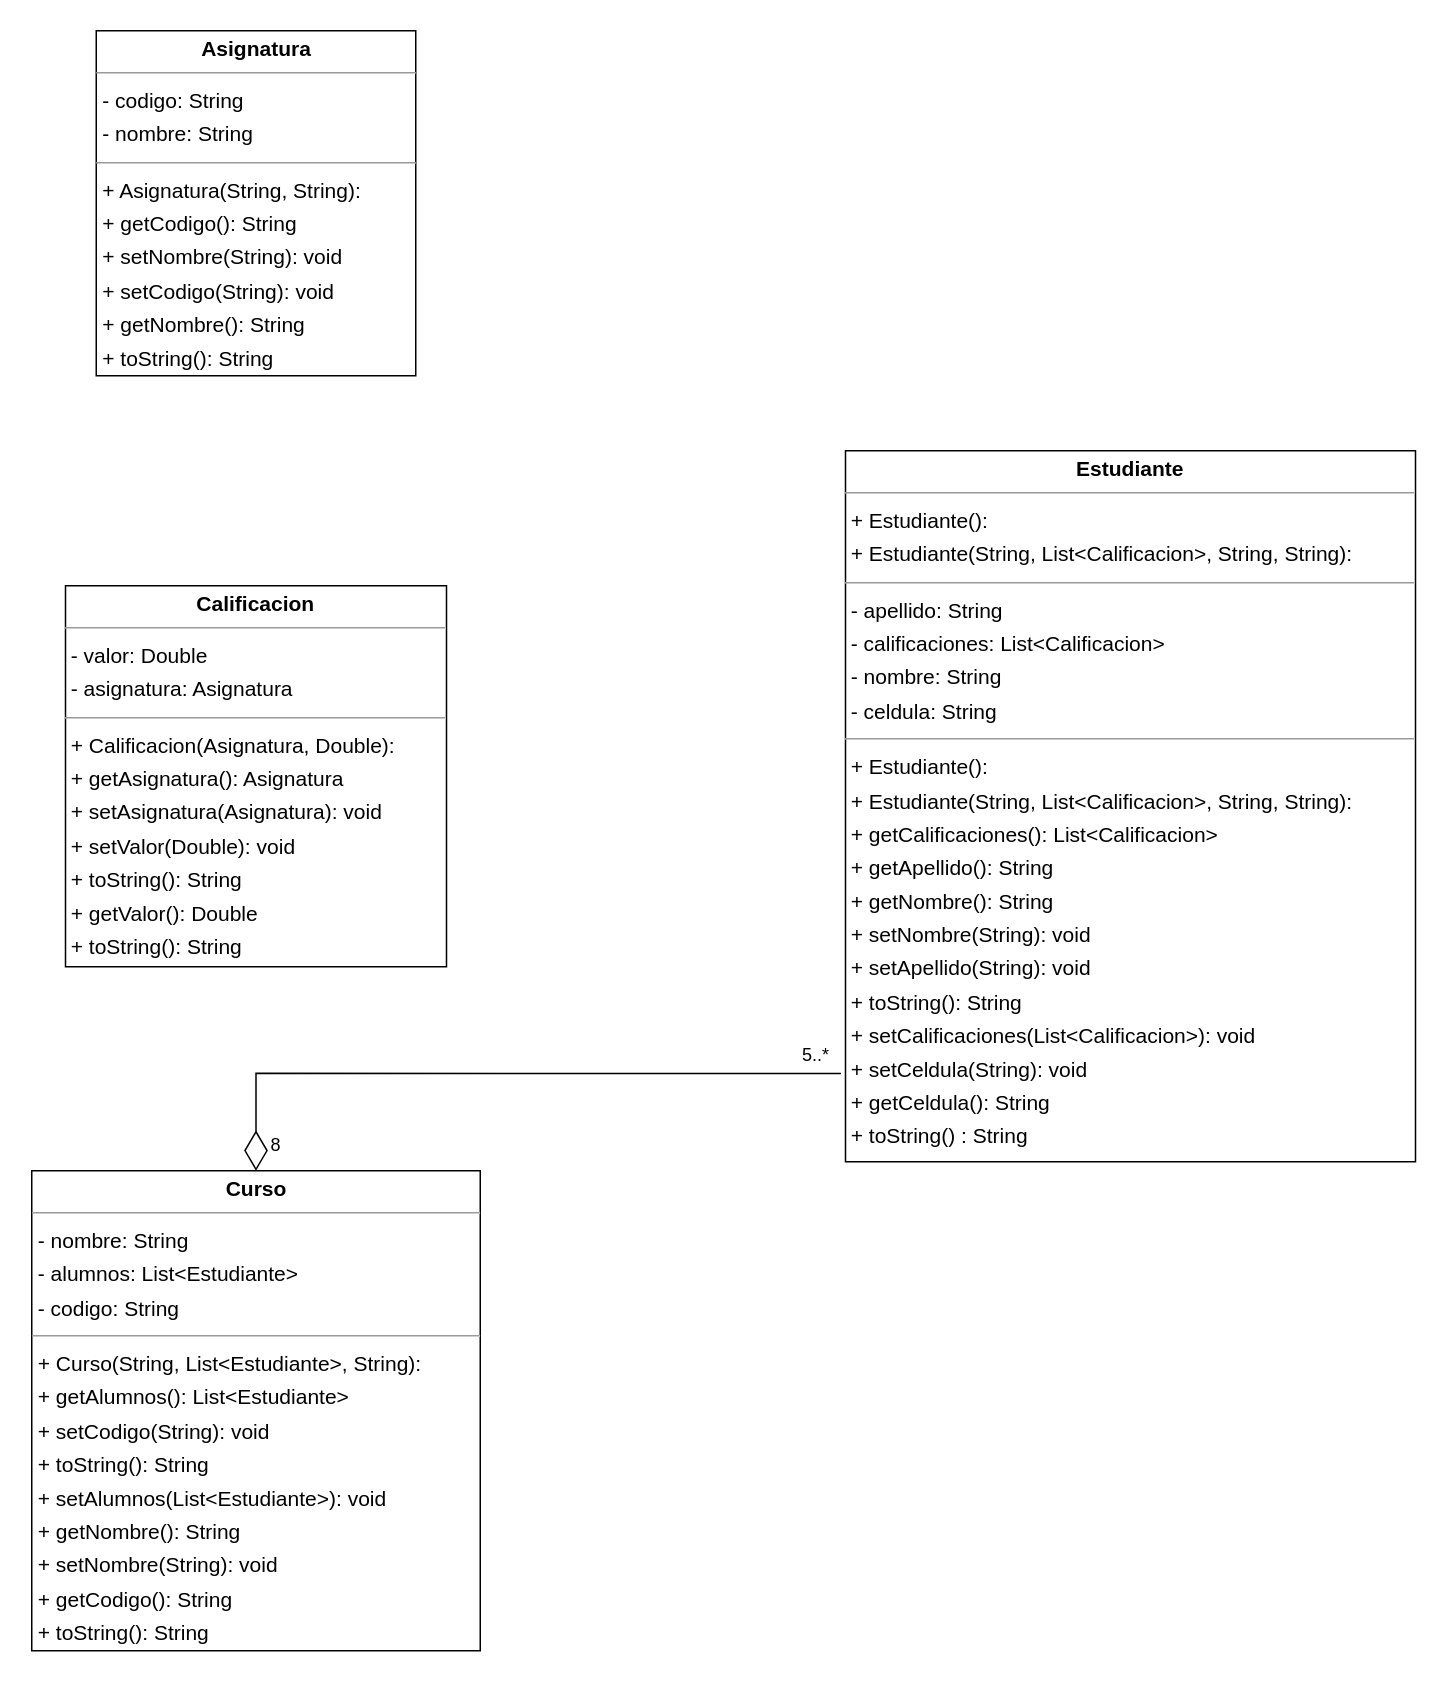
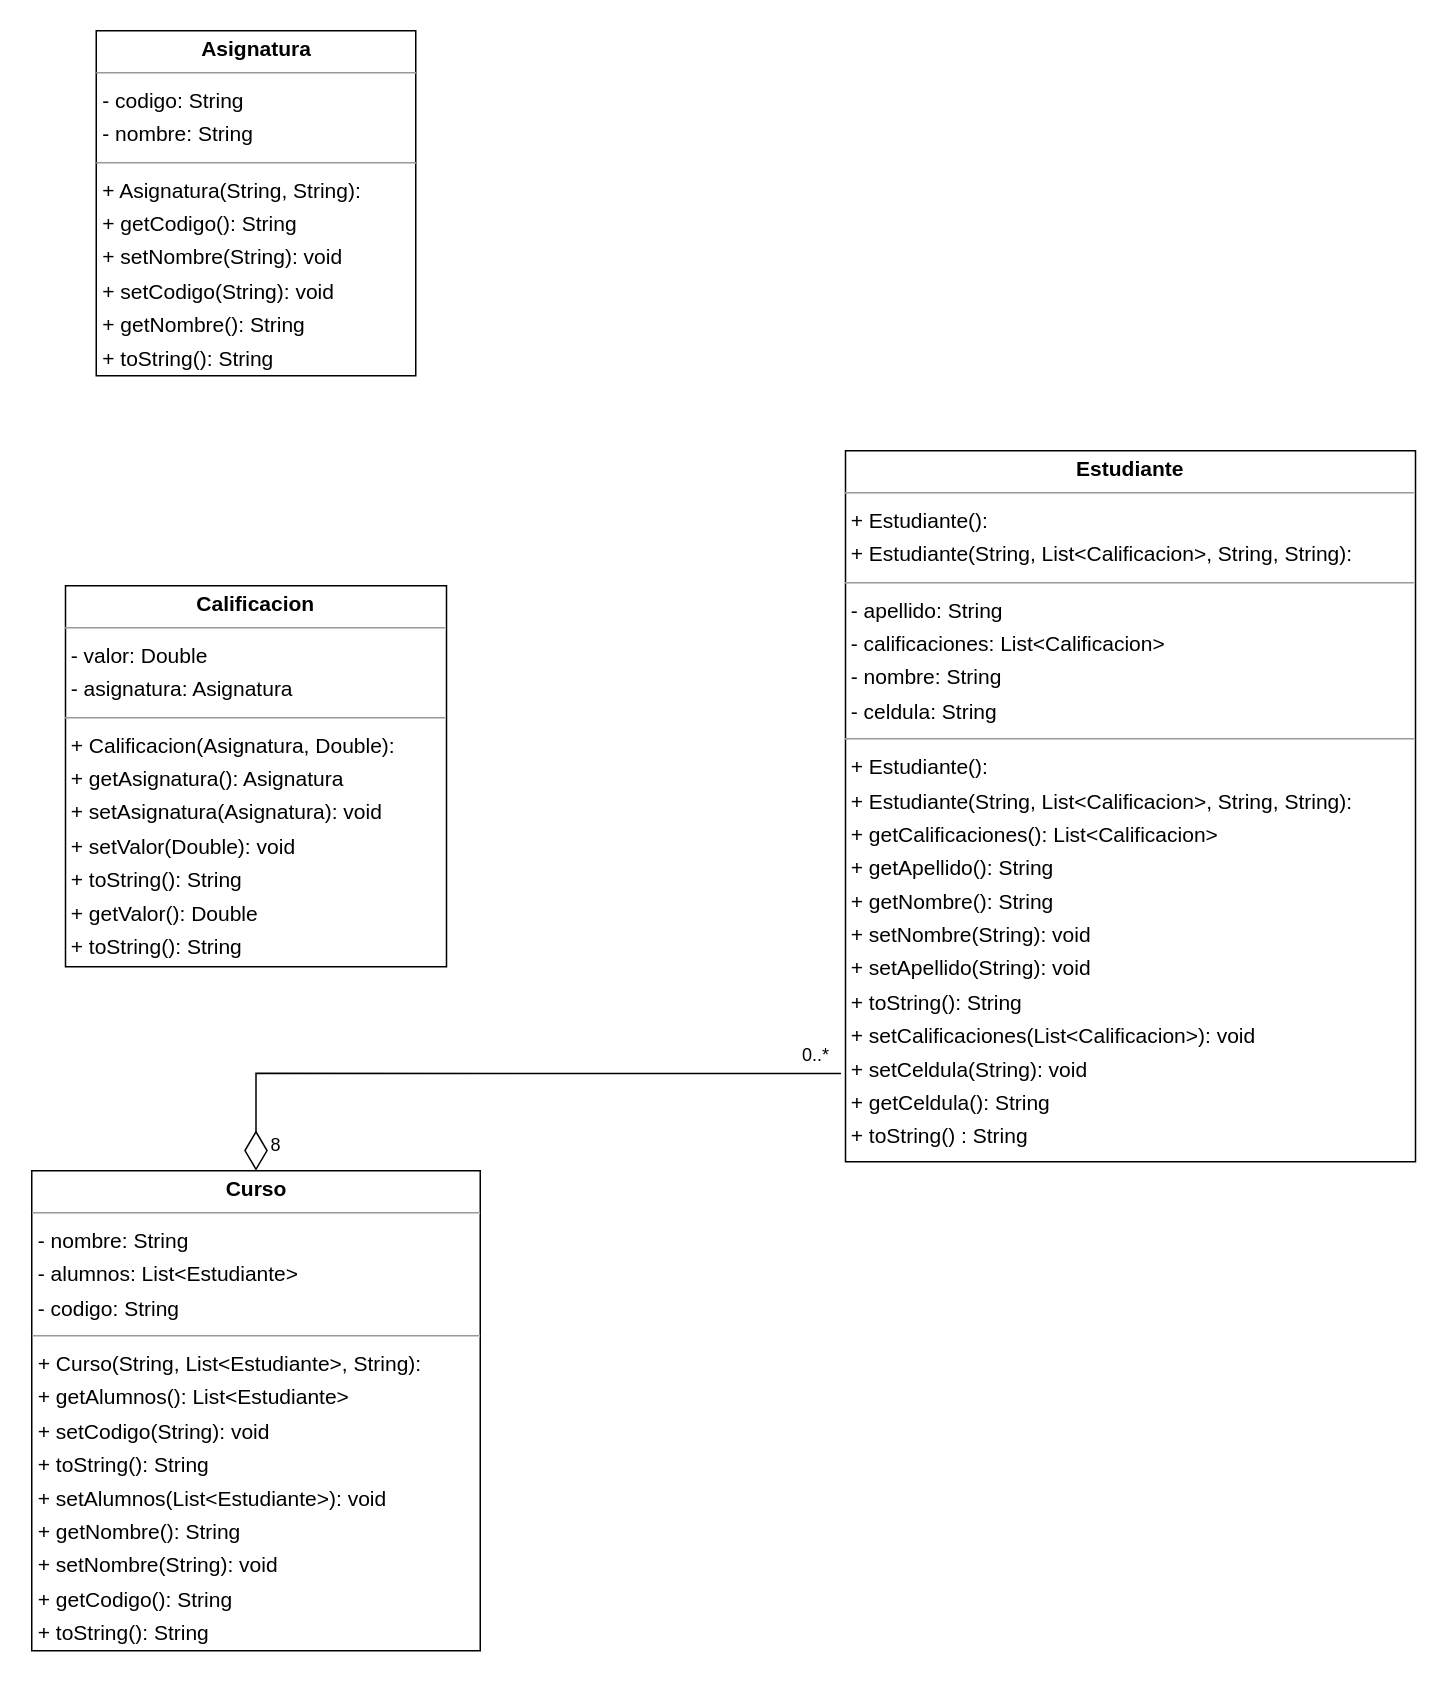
(816, 1055) -> (816, 1055)
